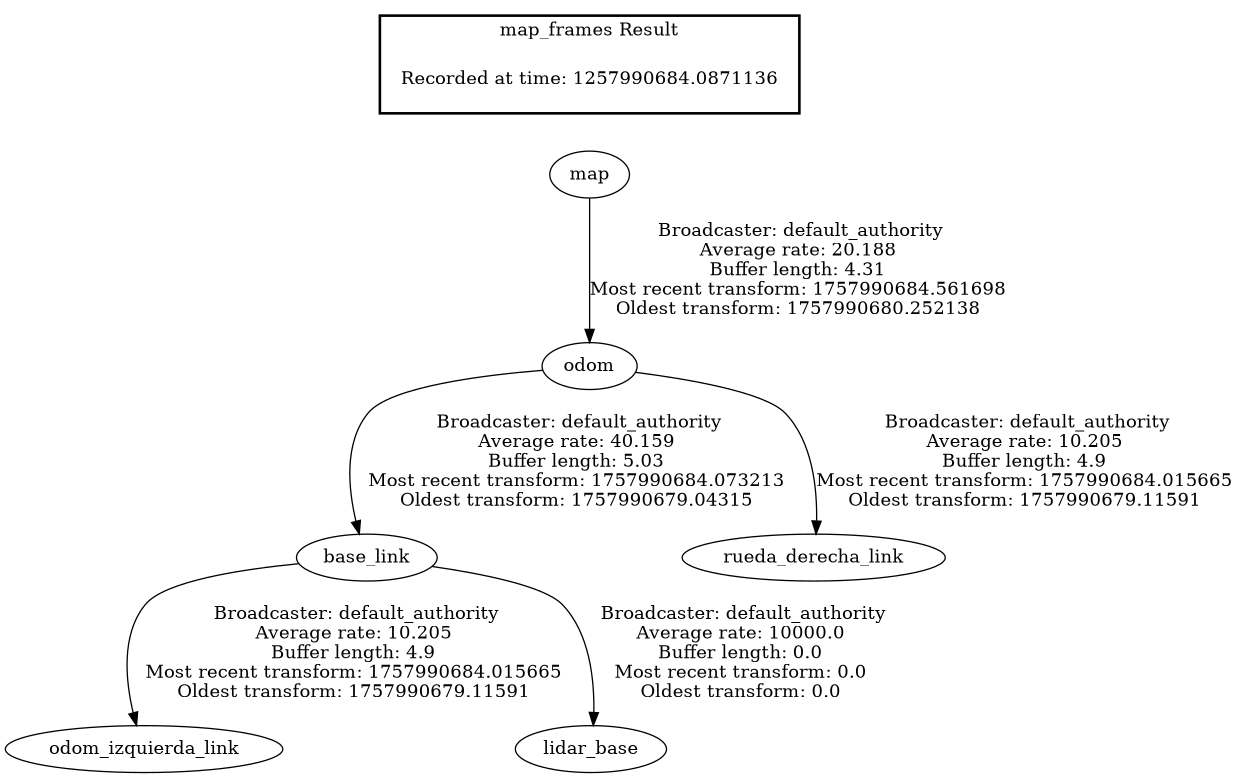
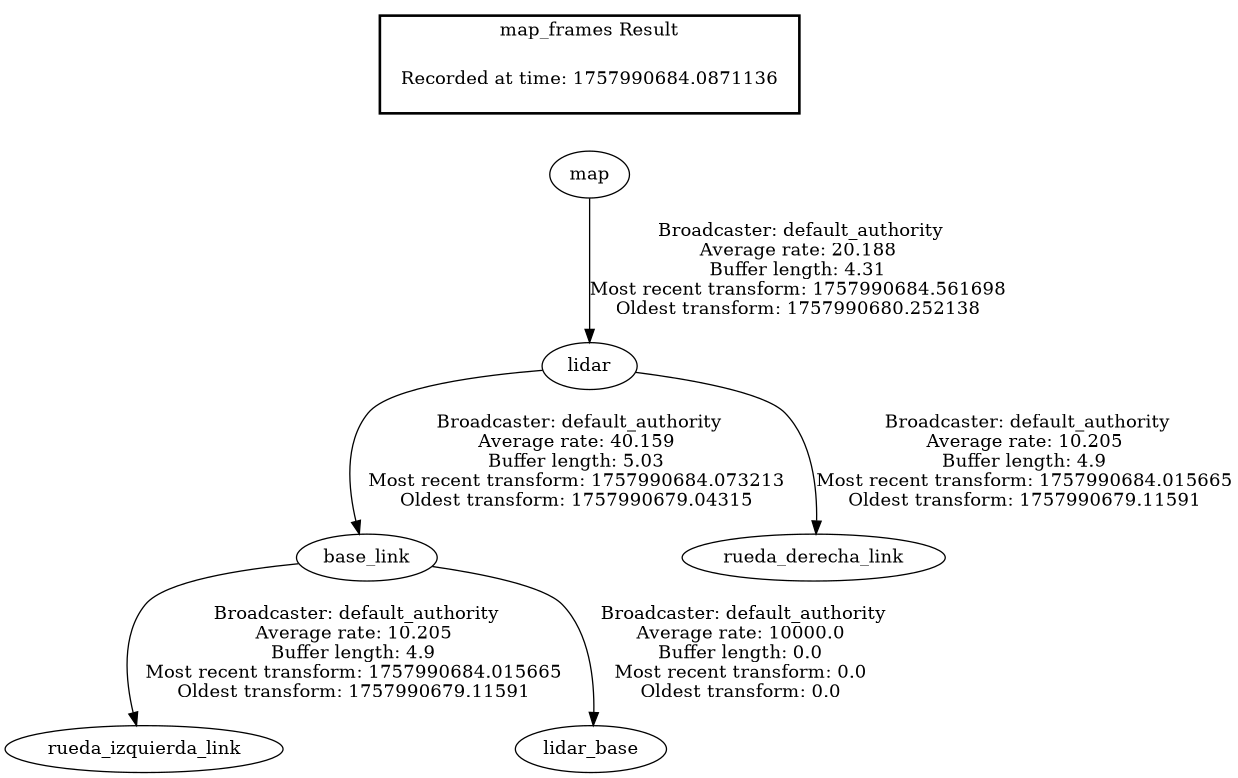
(590, 79) -> (590, 79)
(590, 366) -> (590, 366)
(144, 749) -> (144, 749)
